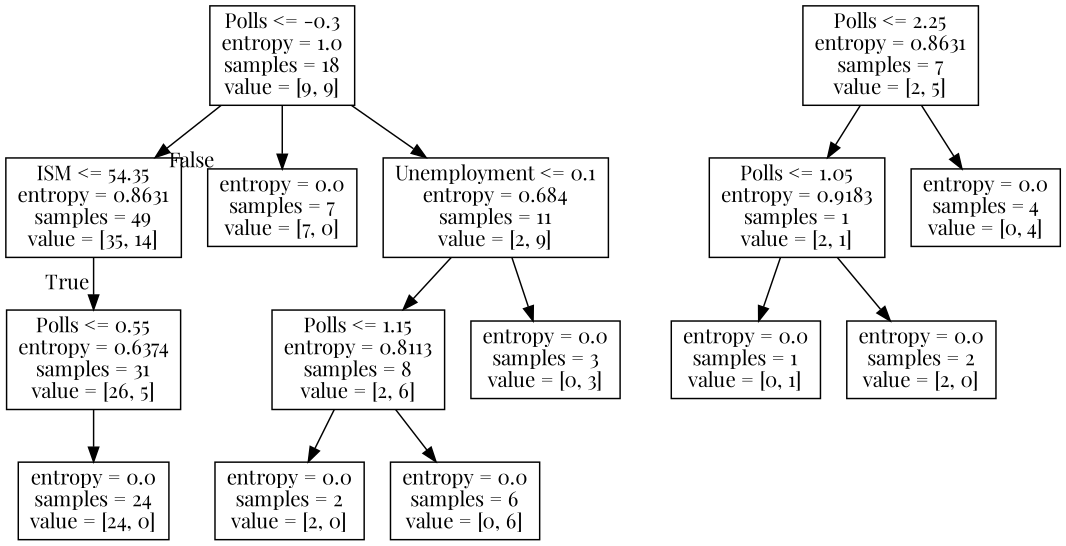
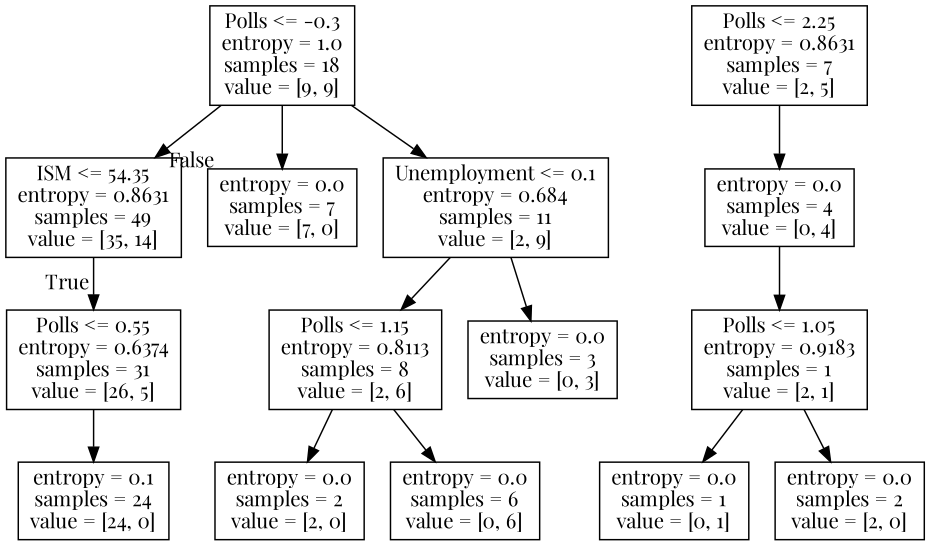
(848, 125) -> (780, 271)
(94, 501) -> (94, 501)
